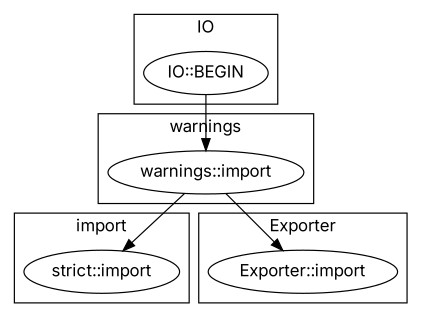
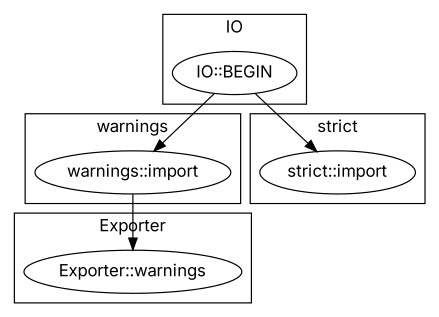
(155, 221) -> (284, 121)
(102, 227) -> (338, 128)
(303, 272) -> (133, 272)
